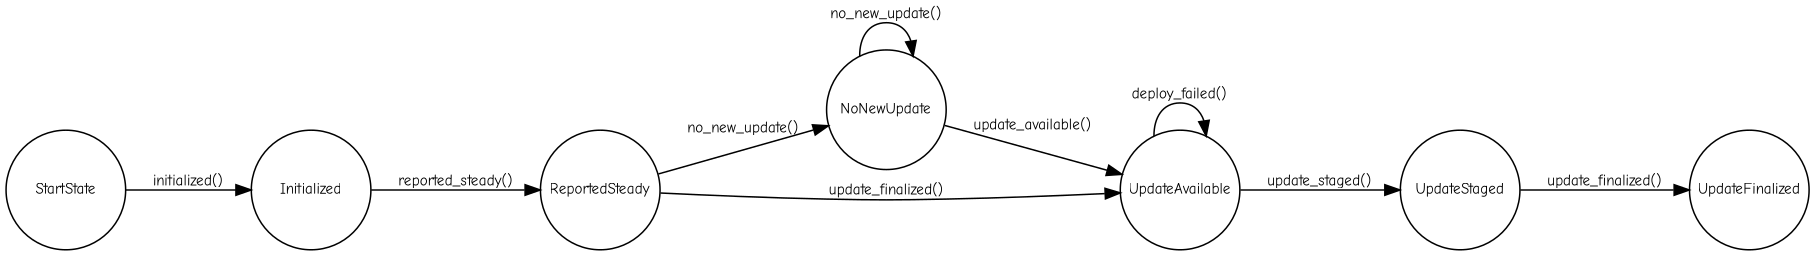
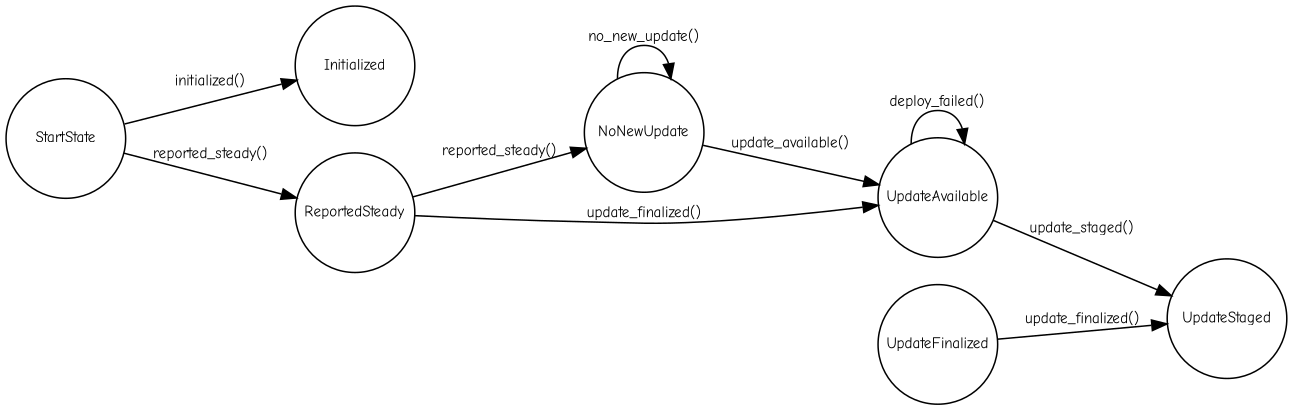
(743, 129) -> (500, 151)
(448, 190) -> (203, 174)
(1597, 190) -> (1075, 332)
